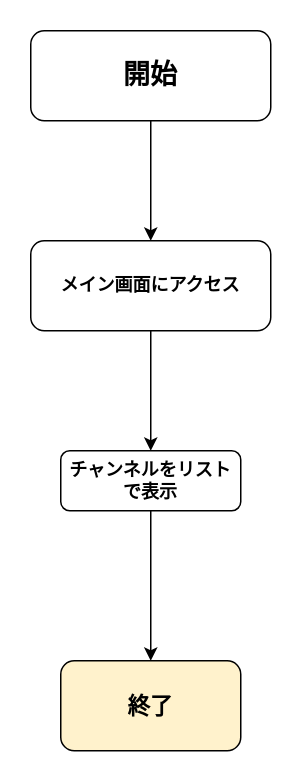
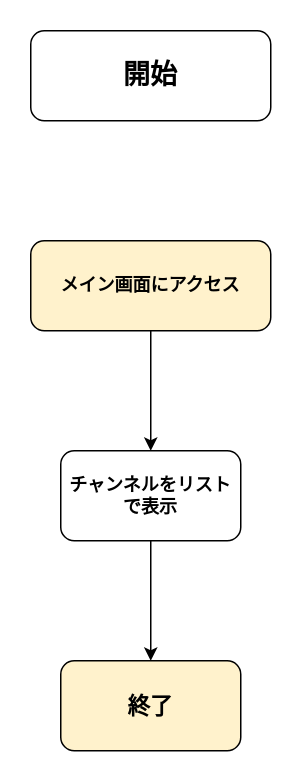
(151, 176) -> none
(151, 286) -> (151, 286)
(151, 481) -> (151, 496)
